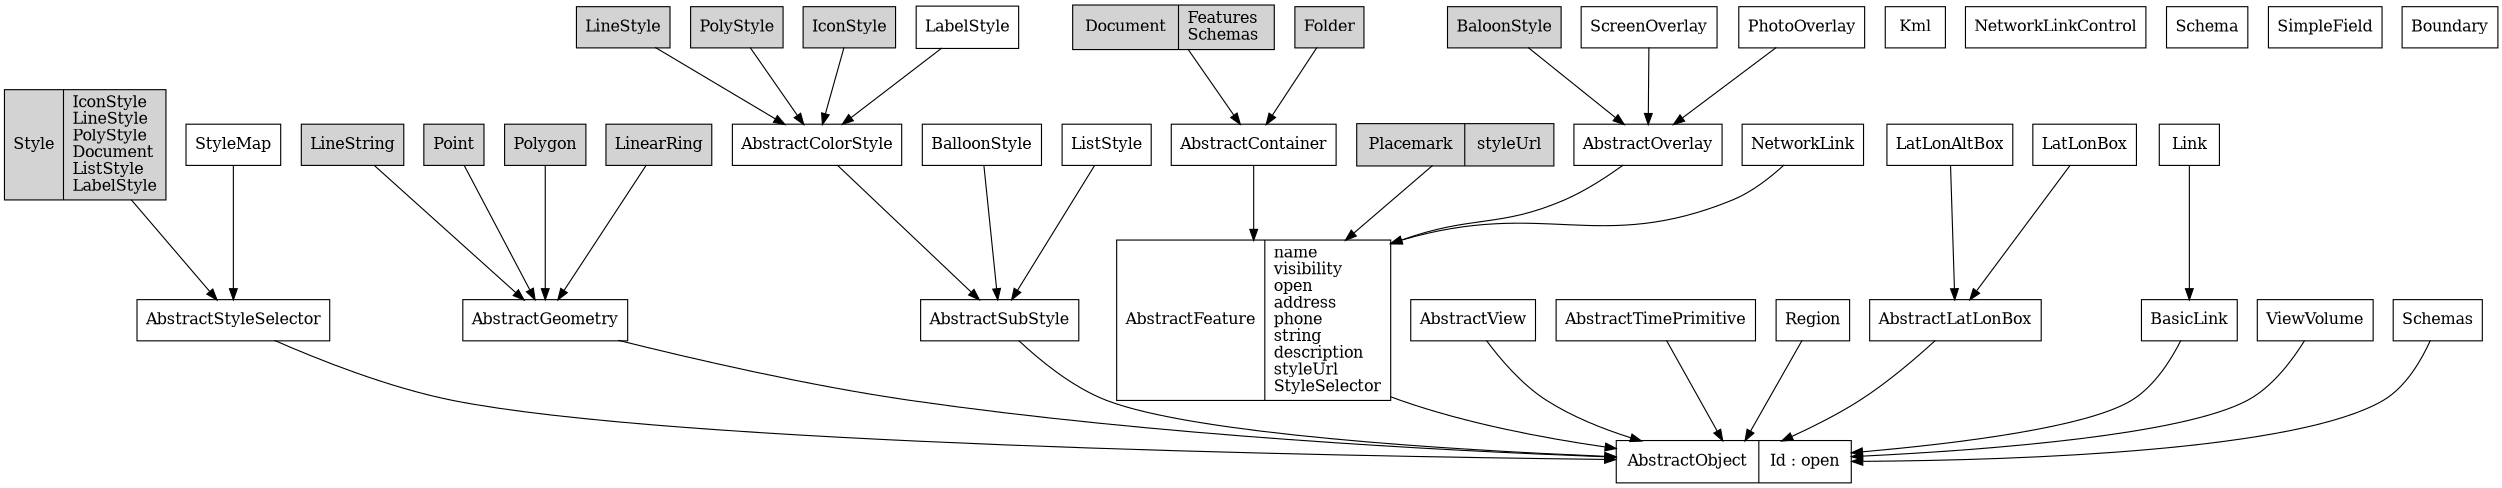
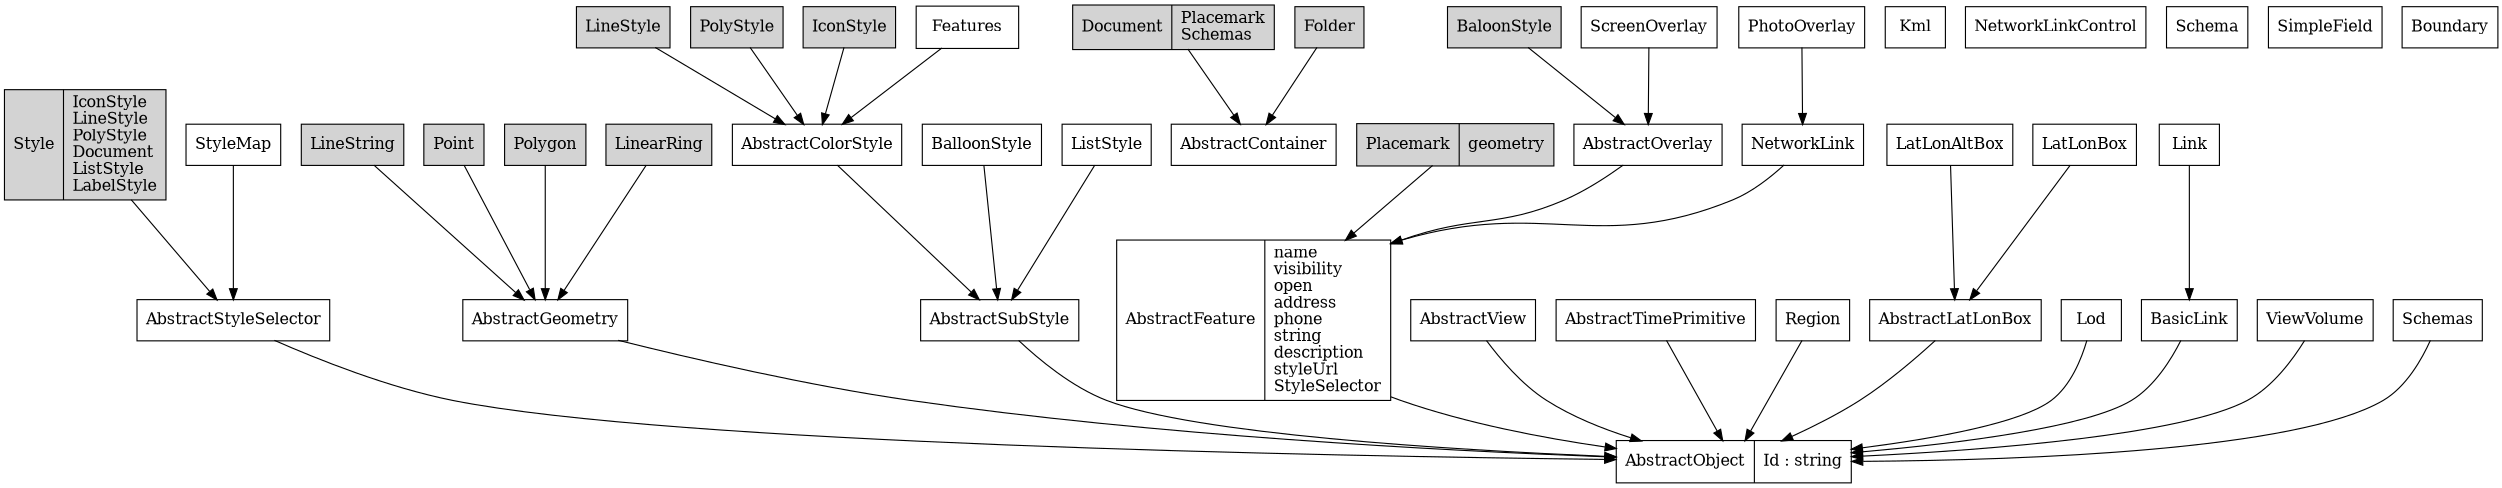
(1223, 18) -> (1223, 18)
(967, 27) -> (967, 27)
(1729, 83) -> (1802, 80)
(1509, 144) -> (1507, 144)
(1254, 197) -> none
none -> (2091, 320)
(1805, 461) -> (1803, 461)
